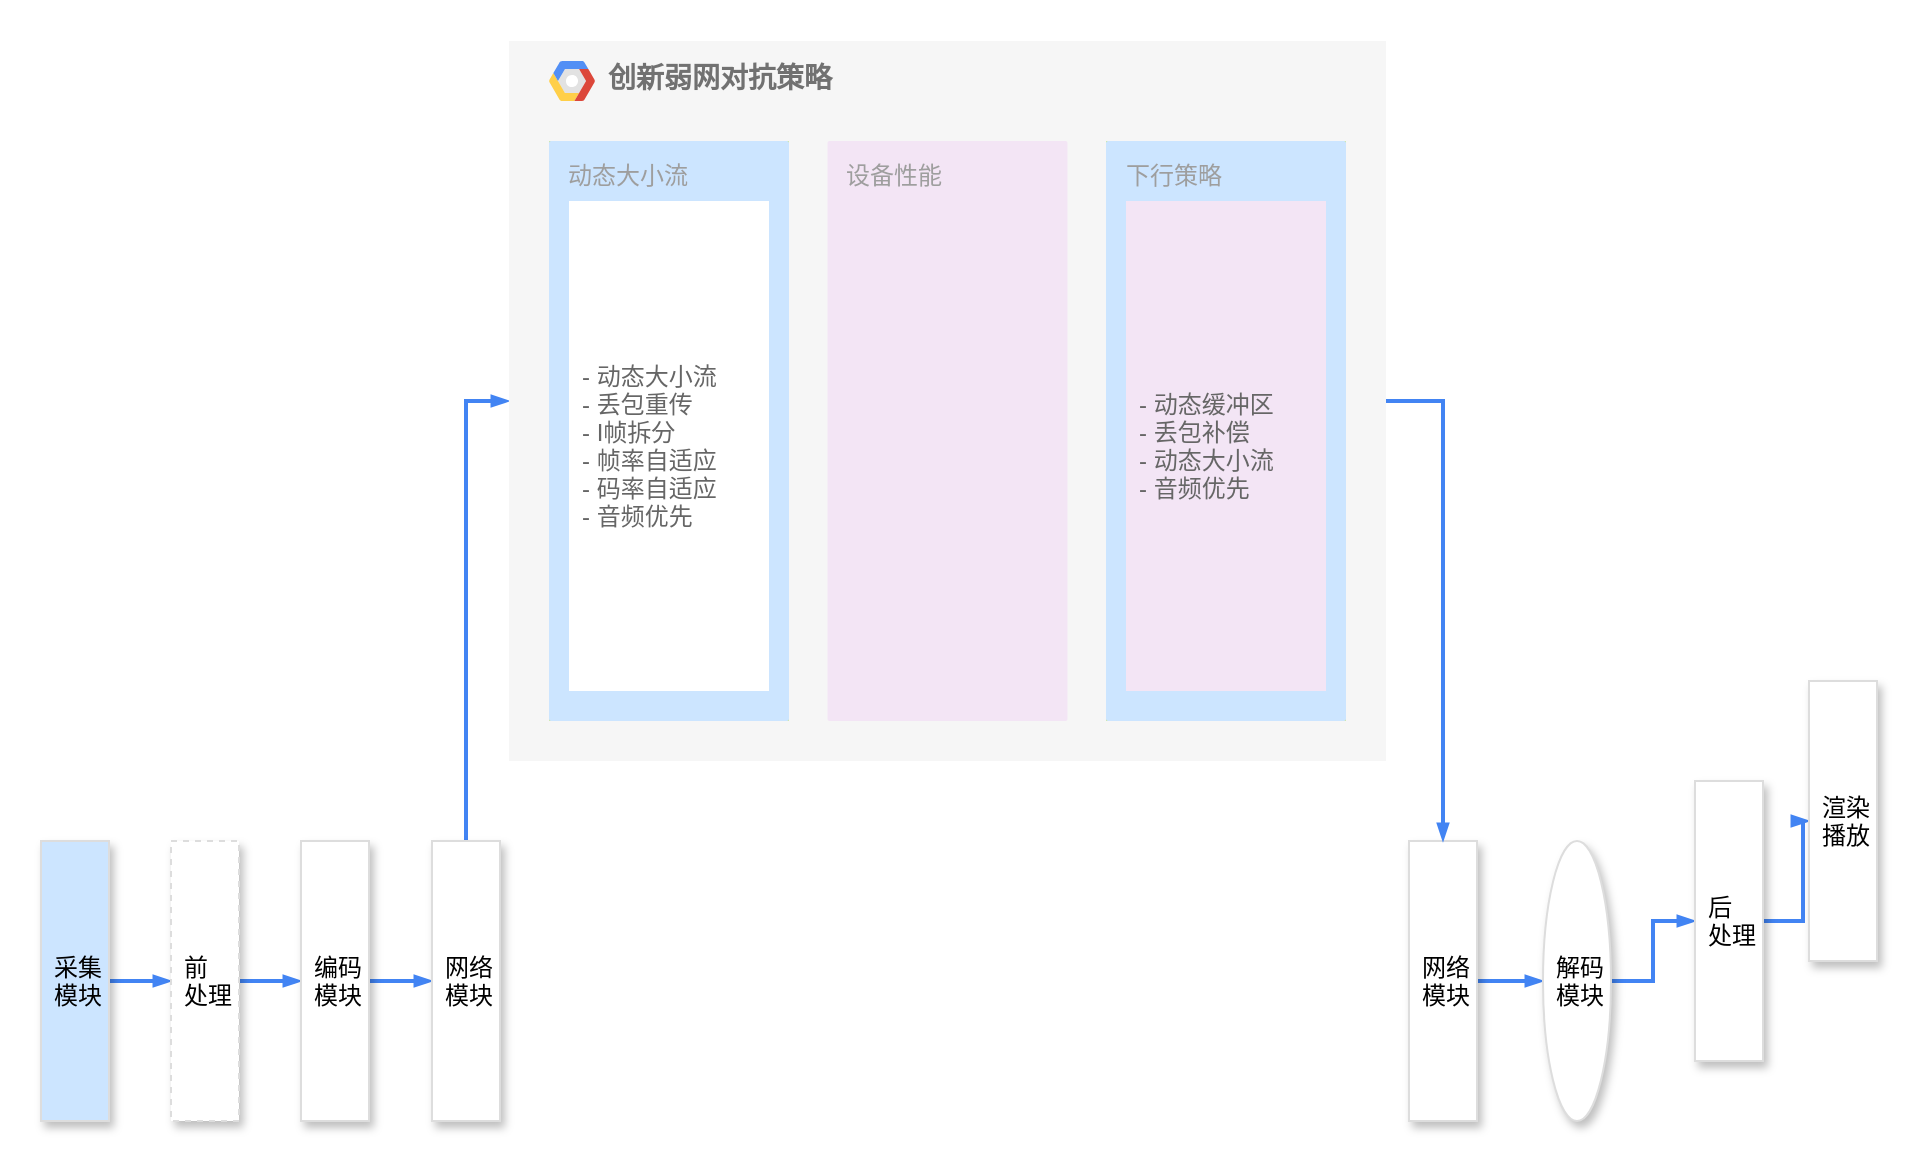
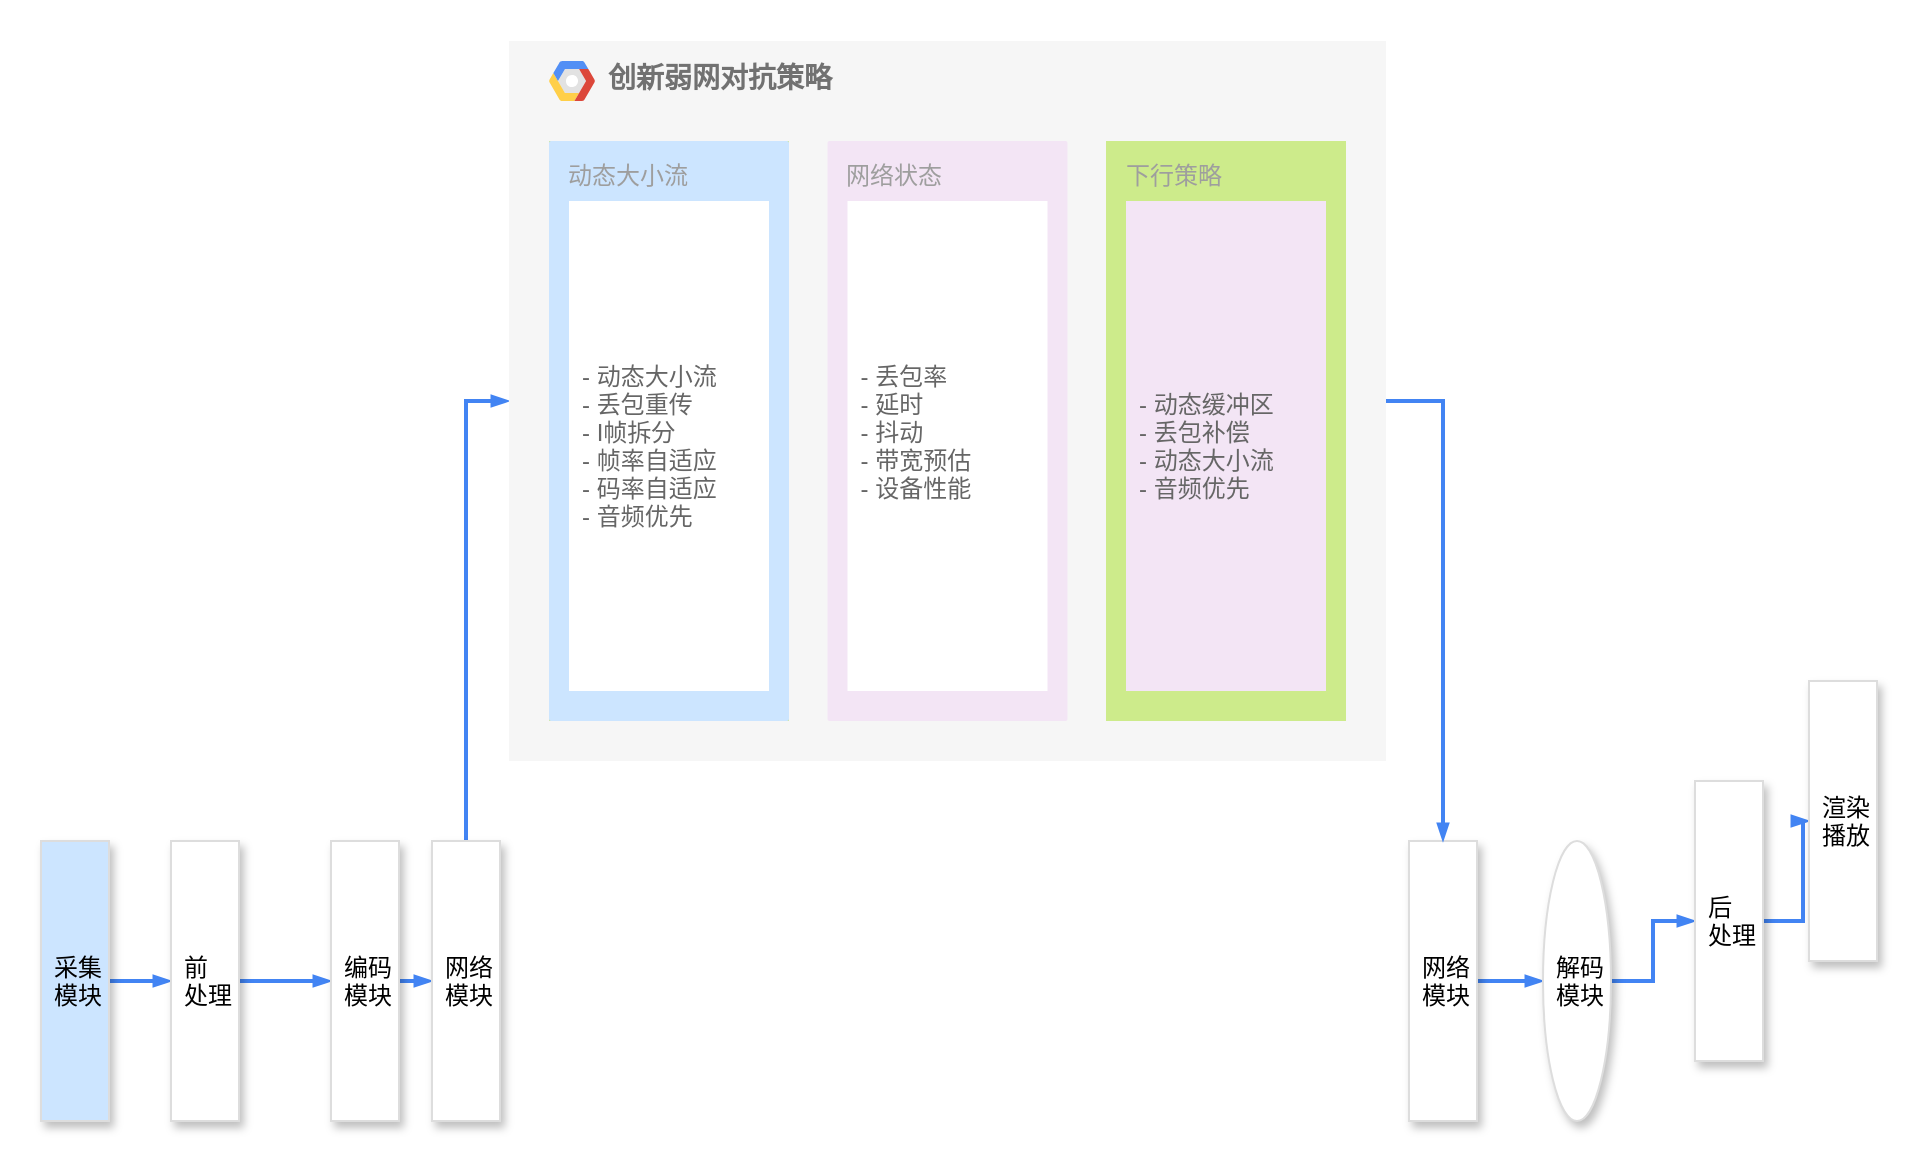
(895, 177) -> (895, 177)
(1175, 177) -> (1175, 177)
none -> (948, 446)
(205, 981) -> (205, 981)
(335, 981) -> (365, 981)
